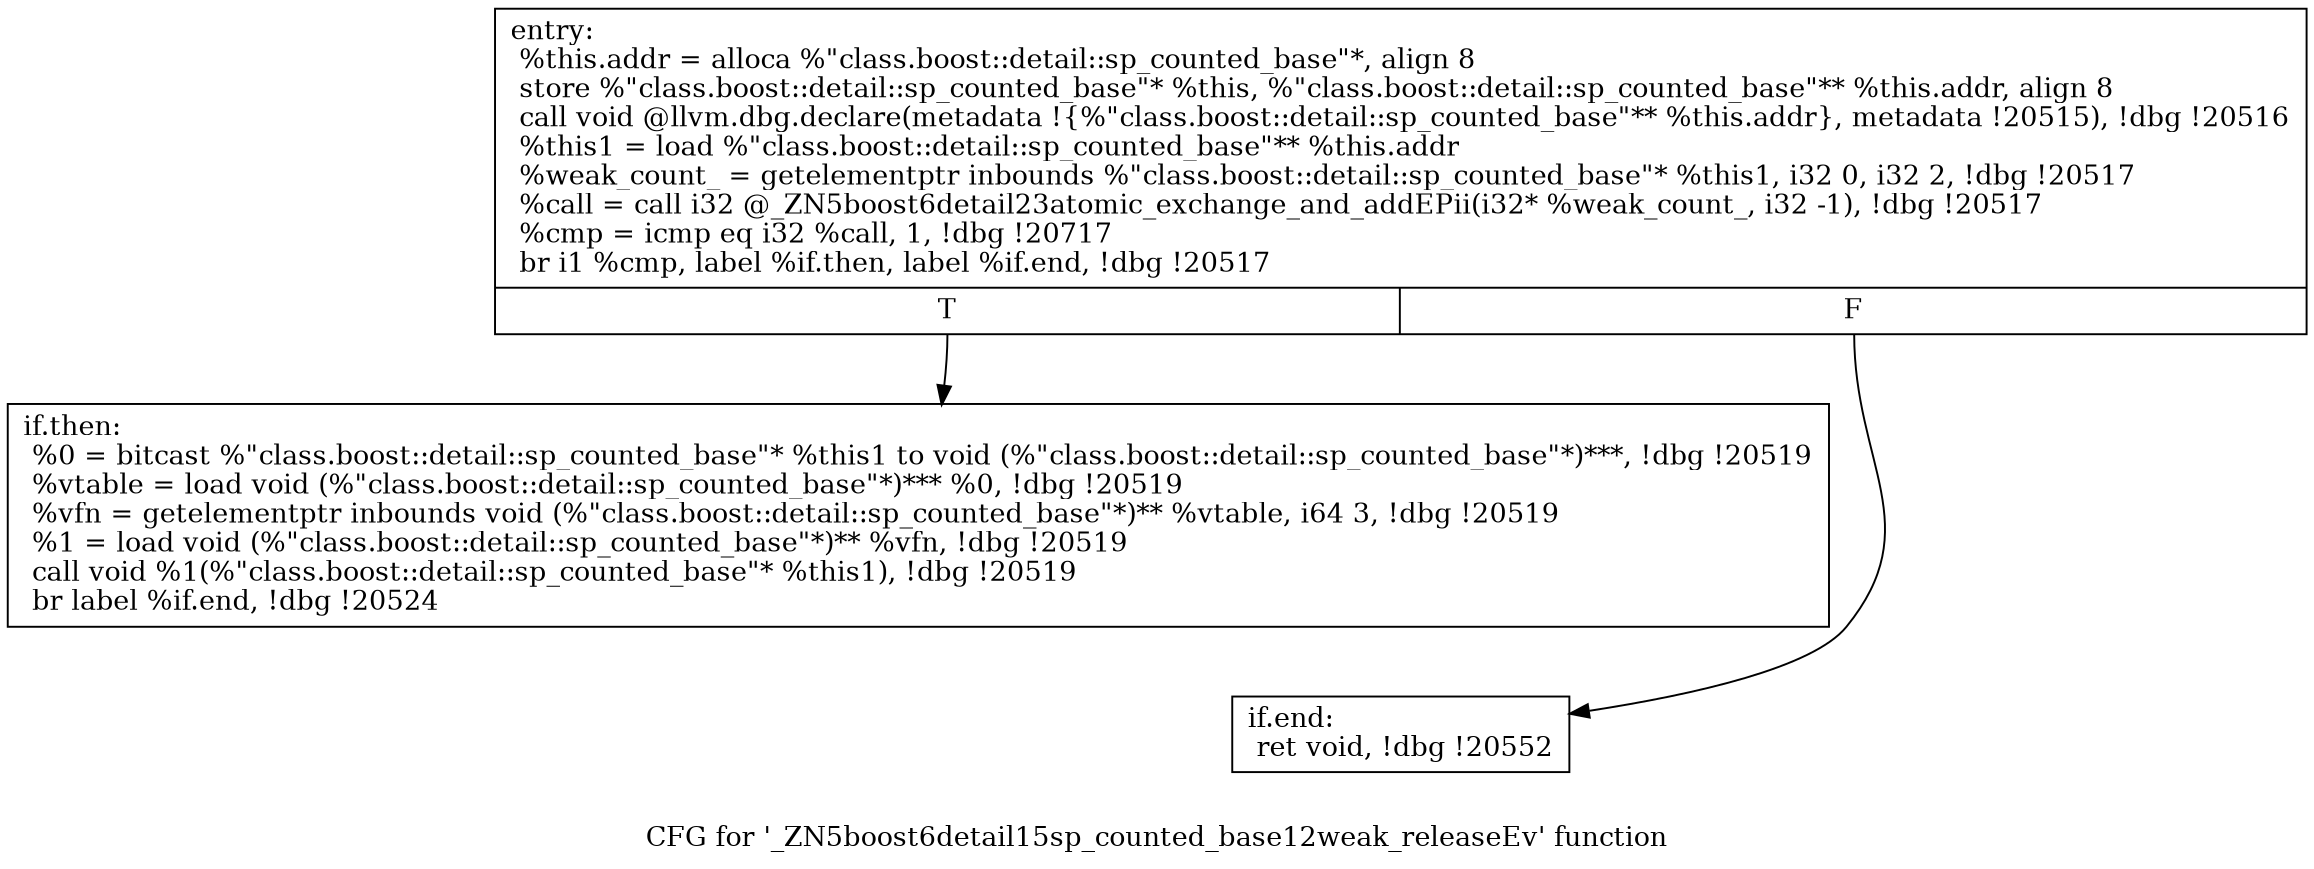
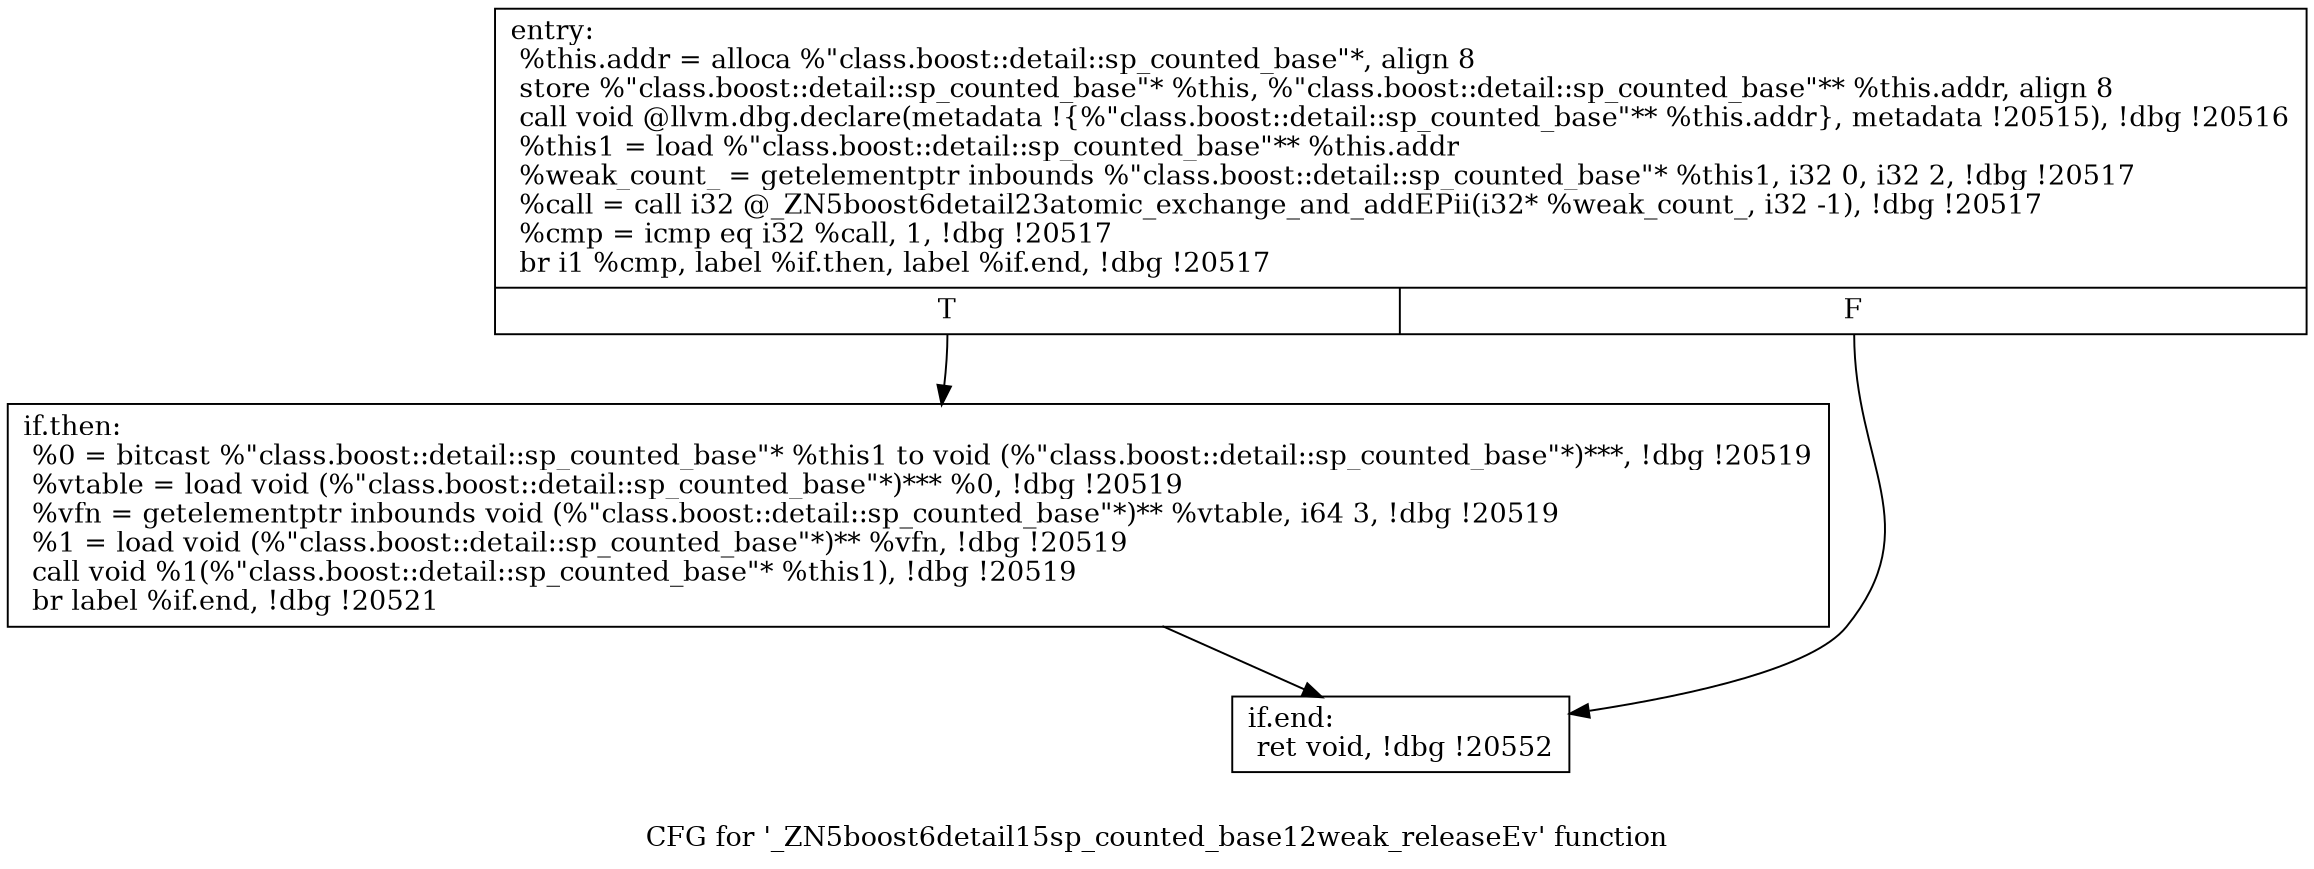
(812, 234) -> (812, 234)
(232, 602) -> (232, 602)
none -> (1233, 658)
